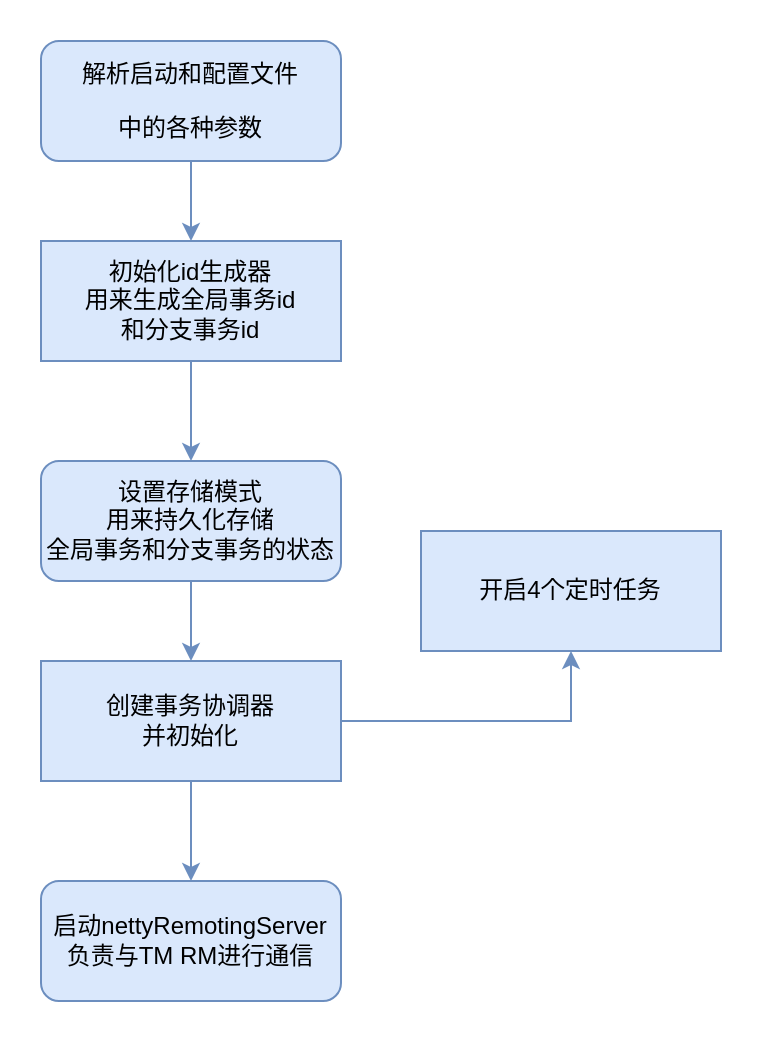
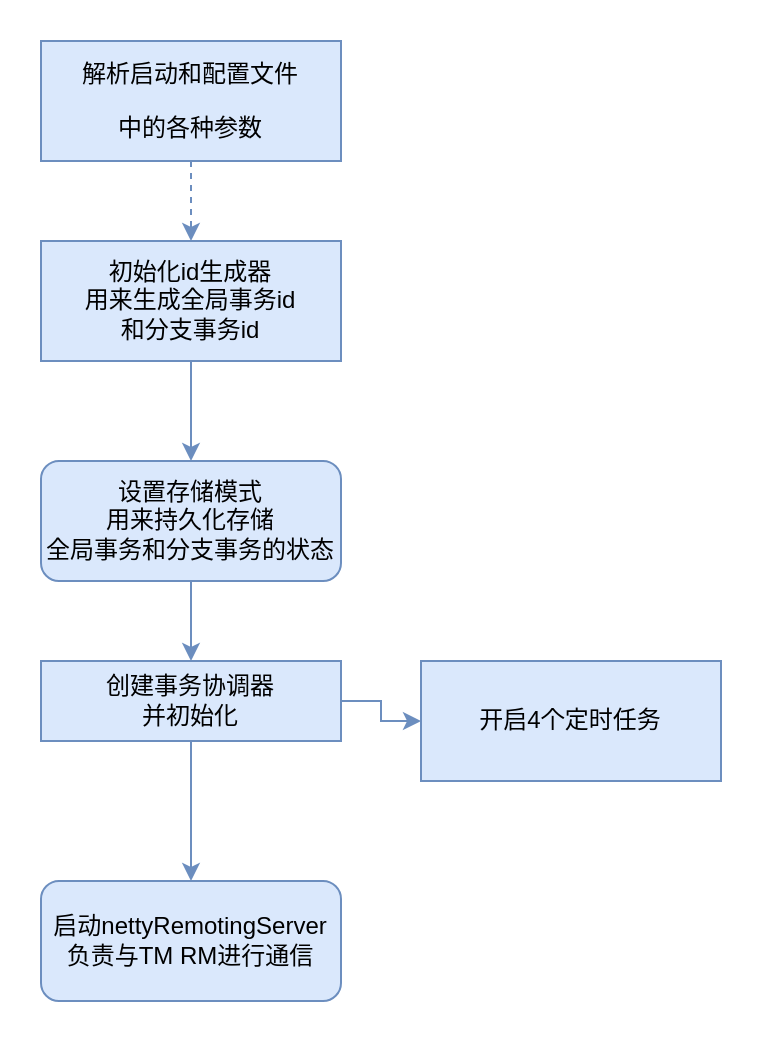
(191, 101) -> (191, 101)
(191, 193) -> (191, 193)
(571, 591) -> (571, 721)
(191, 721) -> (191, 701)
